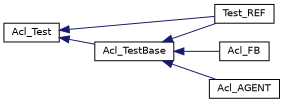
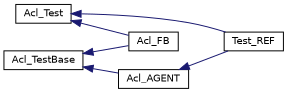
(194, 31) -> (208, 58)
(82, 42) -> (105, 29)
